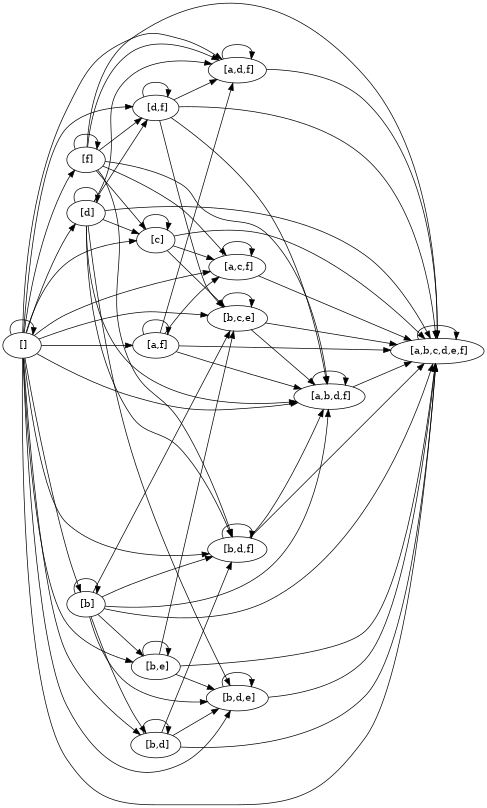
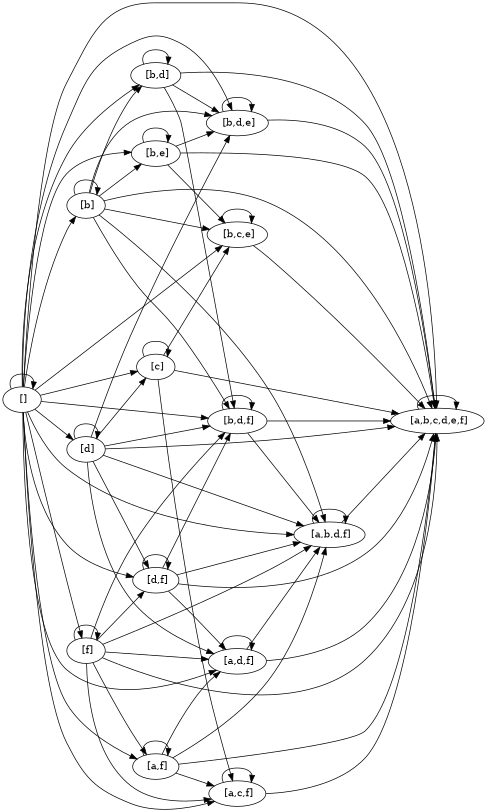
(119, 197) -> (116, 706)
(185, 218) -> (195, 504)
(280, 355) -> (281, 601)
